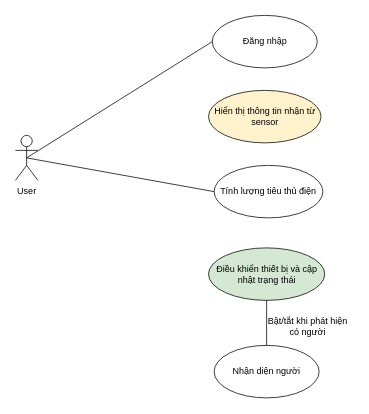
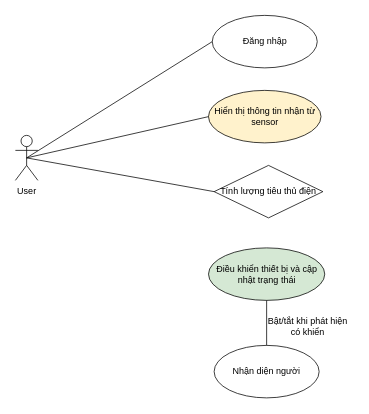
none -> (121, 136)
(269, 192) -> (269, 192)
(308, 327) -> (308, 327)
